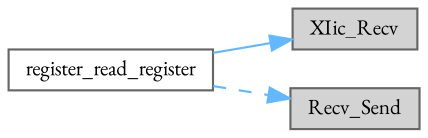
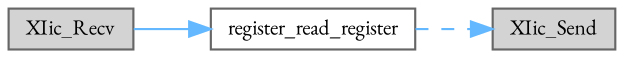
(242, 48) -> (161, 29)
(355, 109) -> (554, 29)
